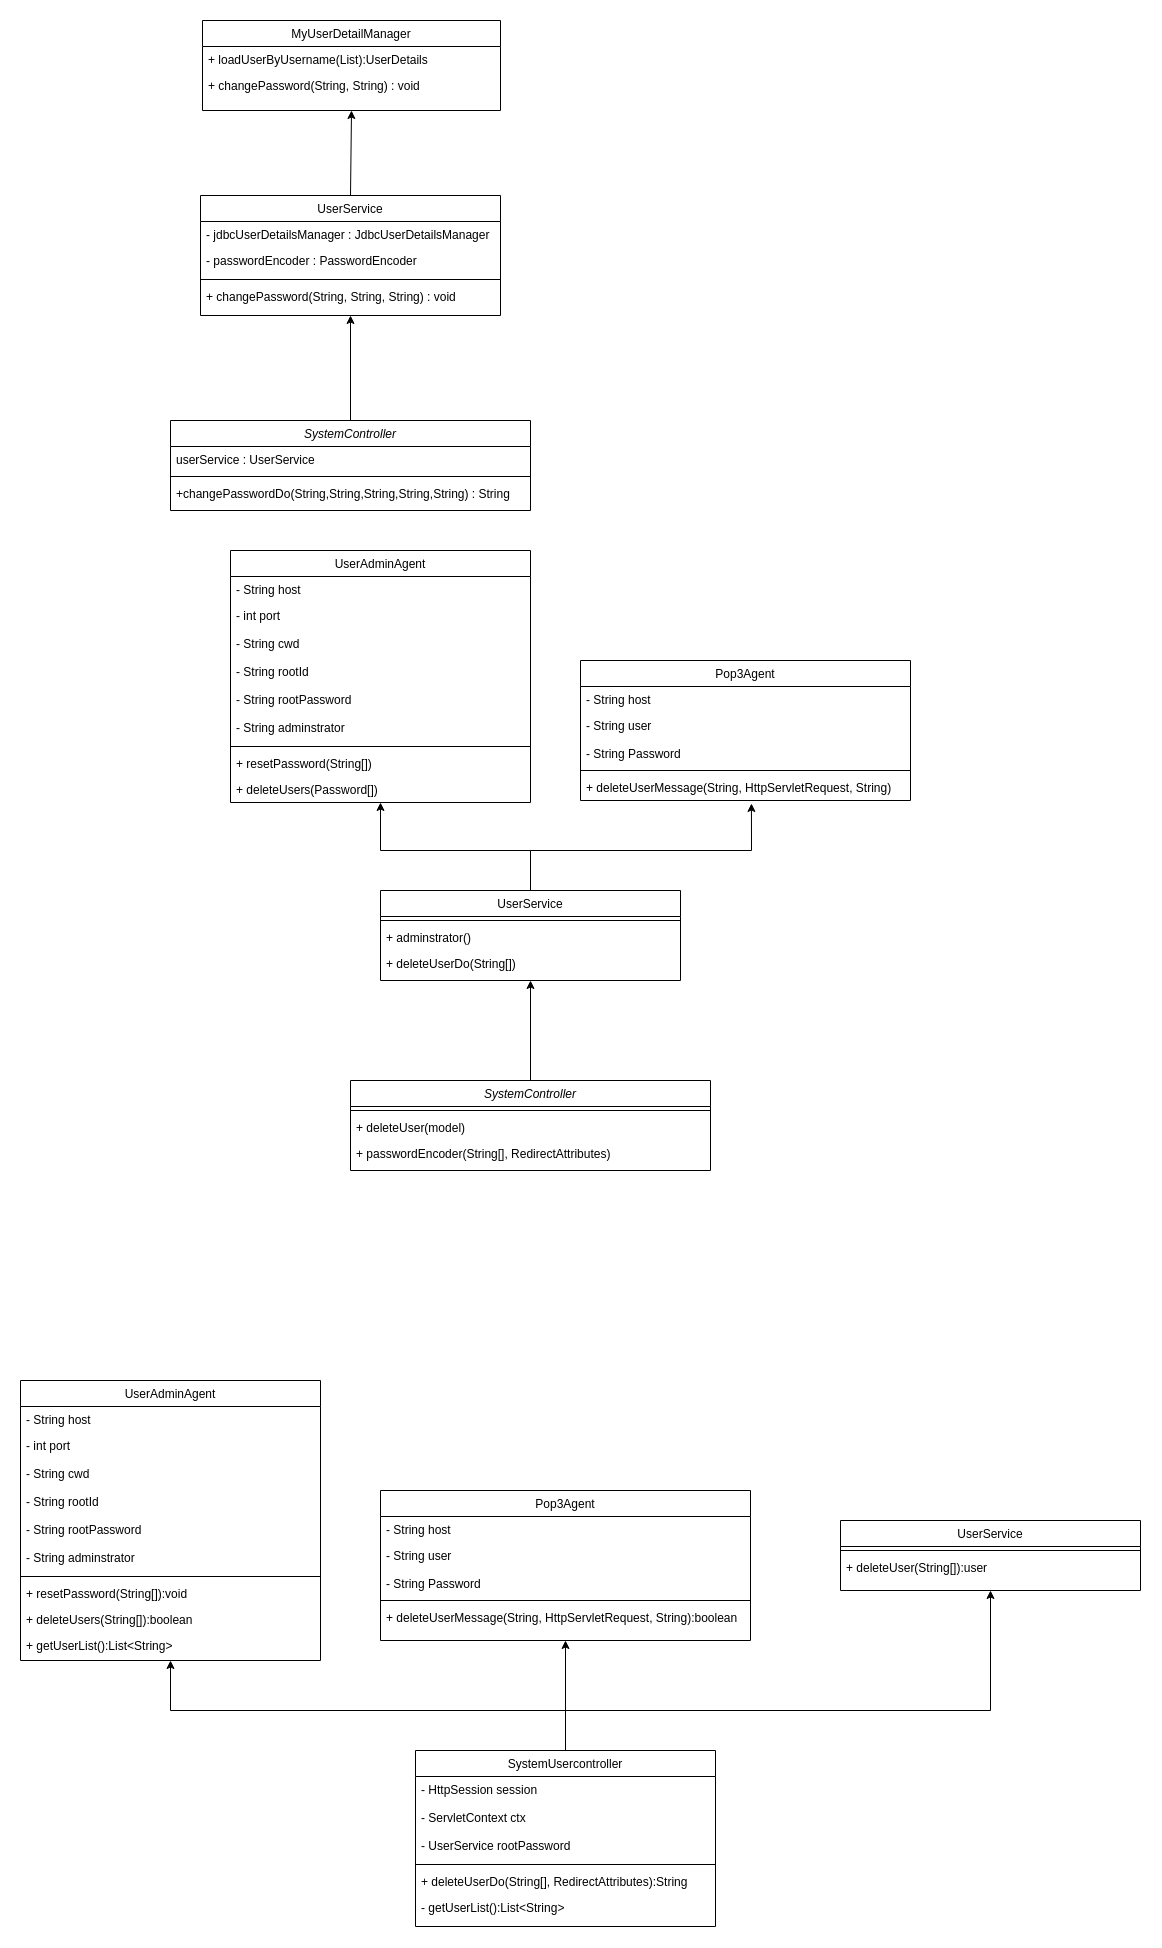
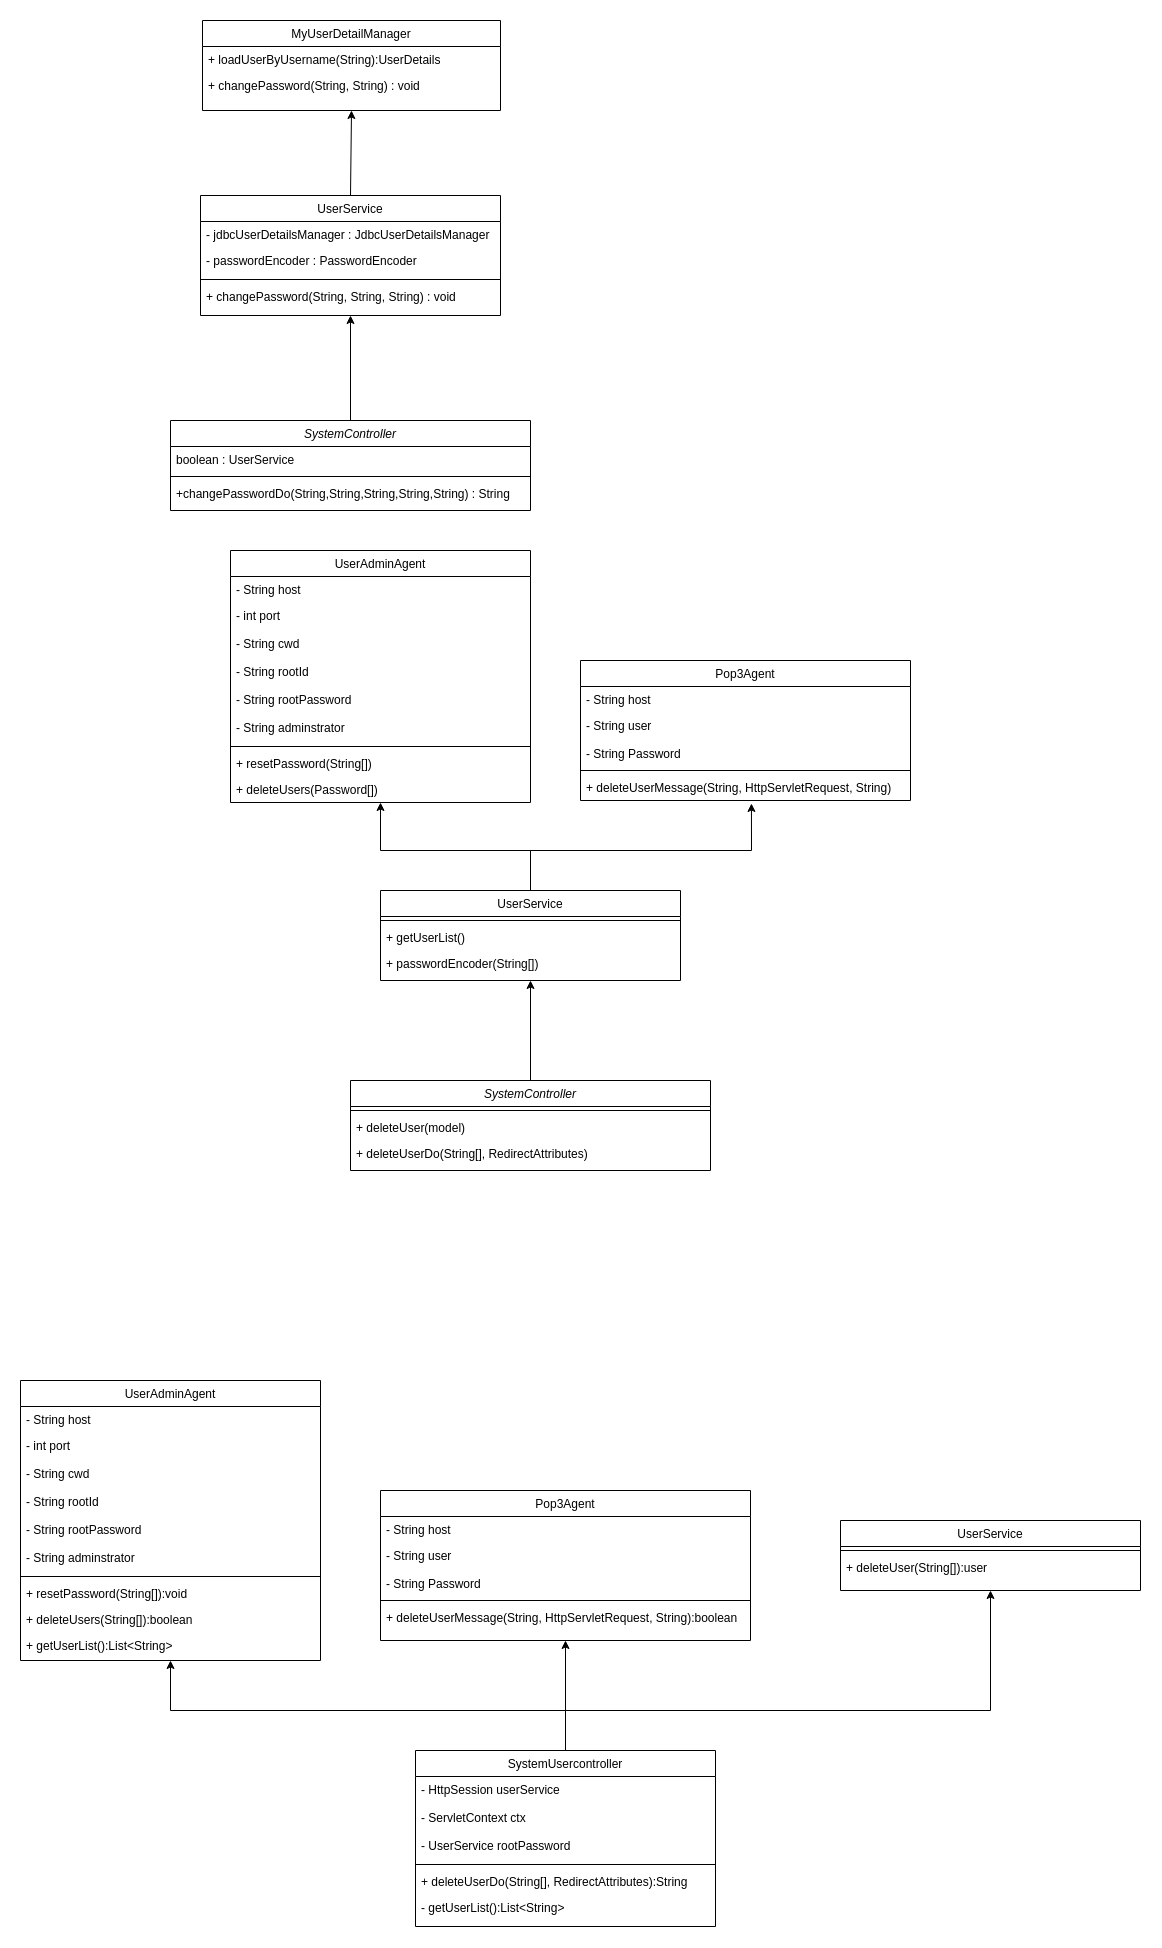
(326, 60) -> (333, 60)
(252, 460) -> (239, 460)
(437, 938) -> (433, 938)
(462, 964) -> (474, 964)
(505, 1154) -> (493, 1154)
(485, 1790) -> (499, 1790)
